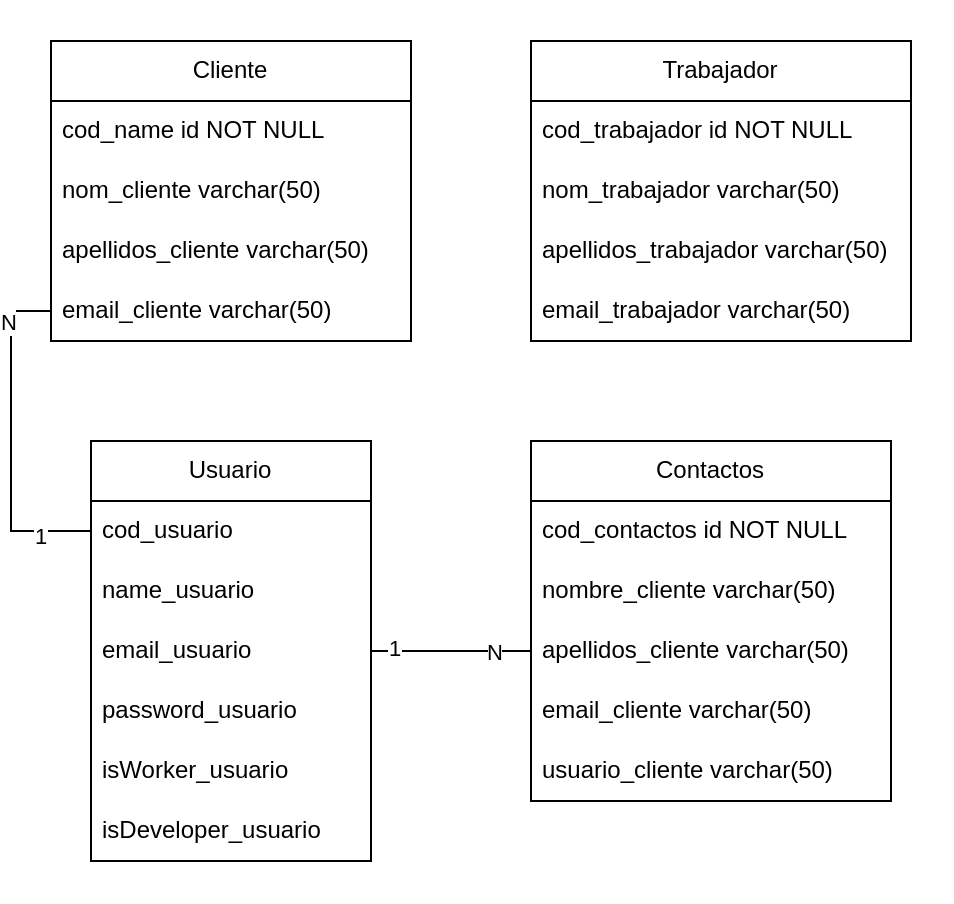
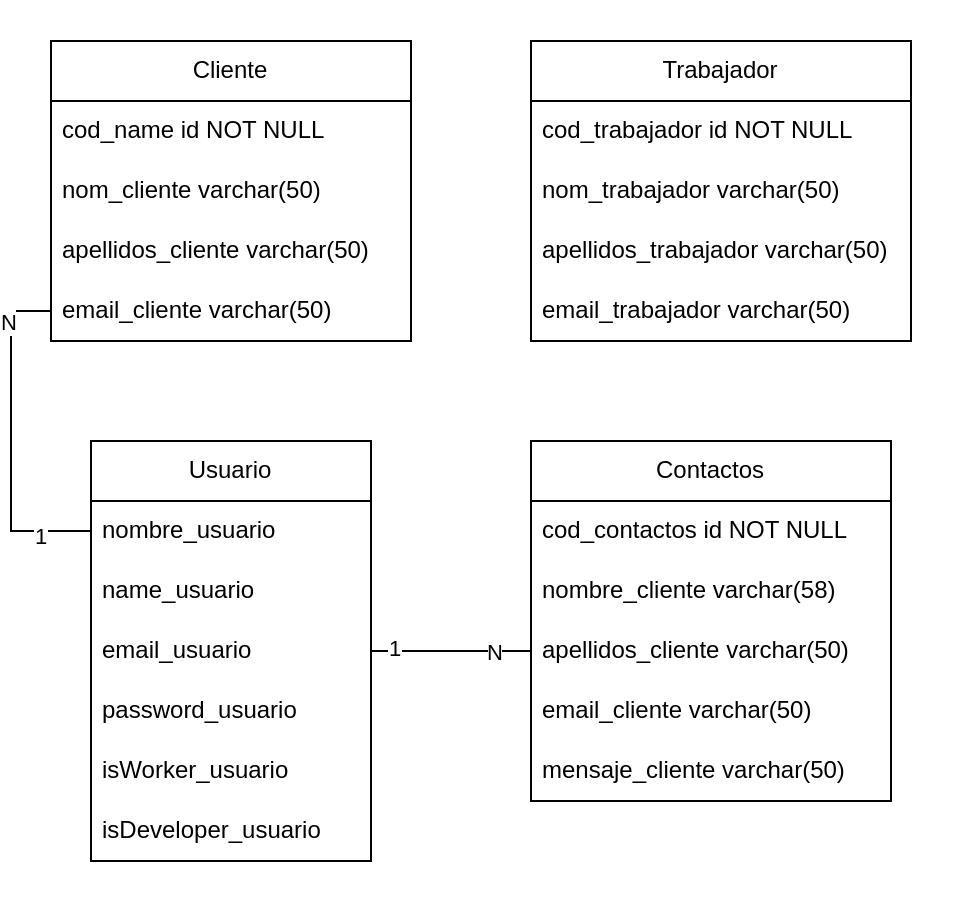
(174, 531) -> (194, 531)
(708, 591) -> (708, 591)
(712, 771) -> (713, 771)
